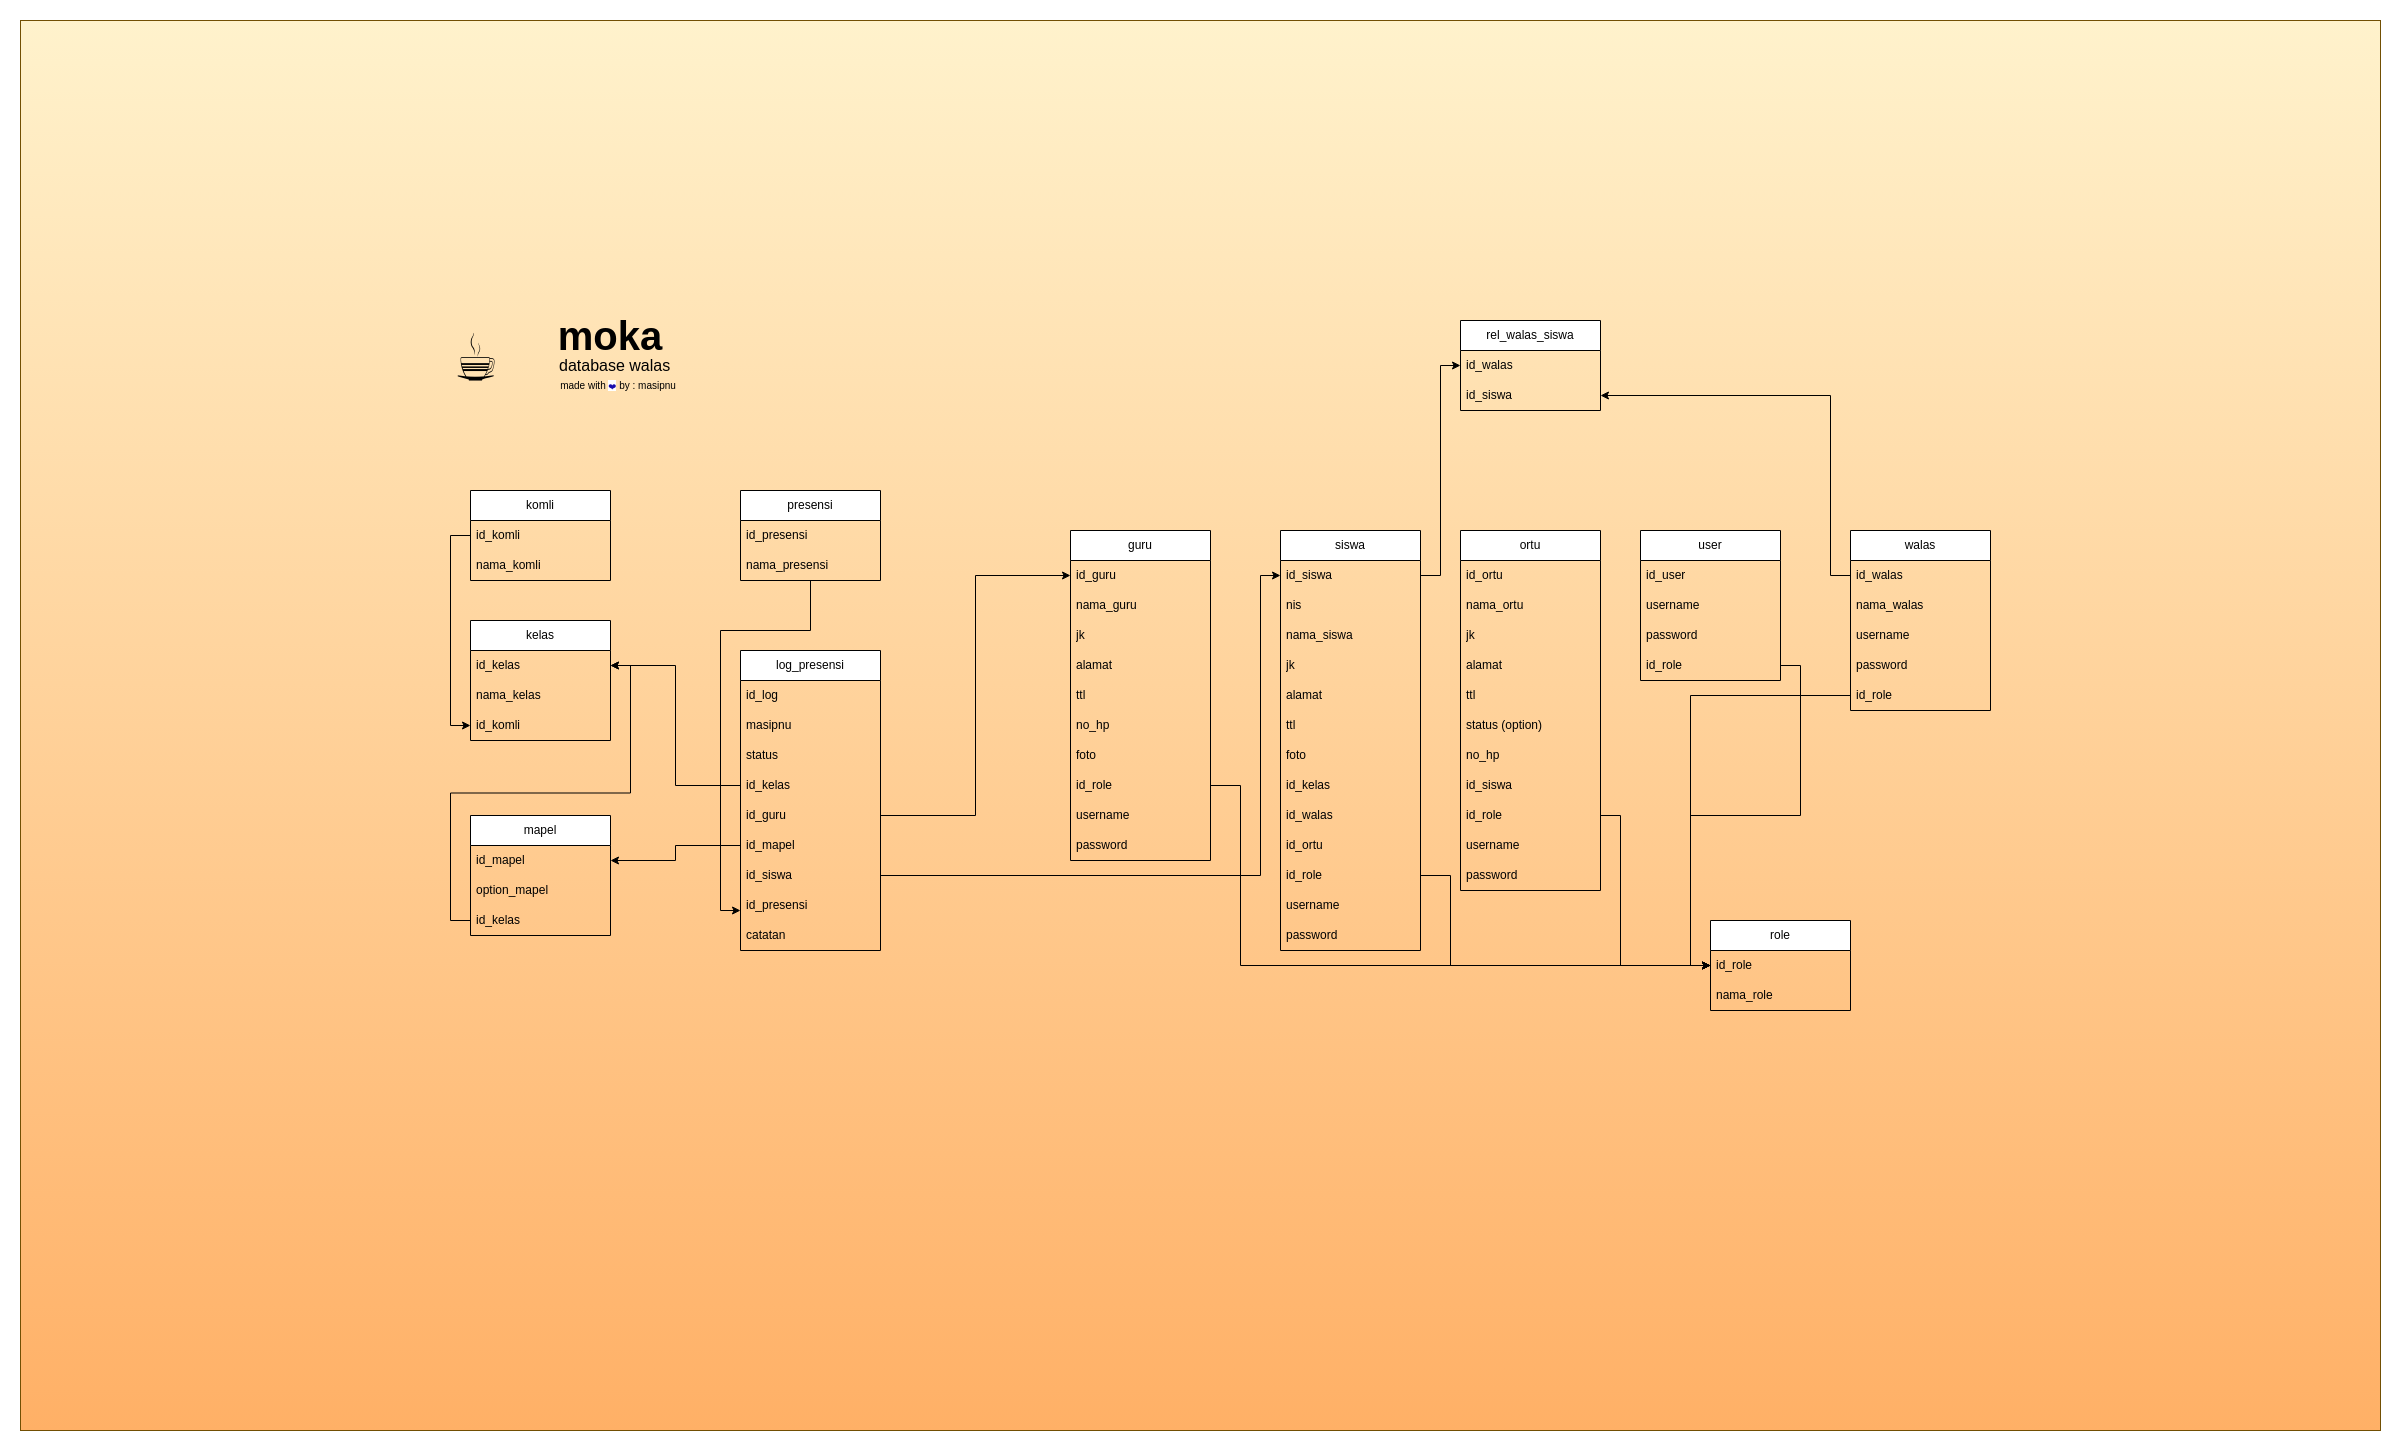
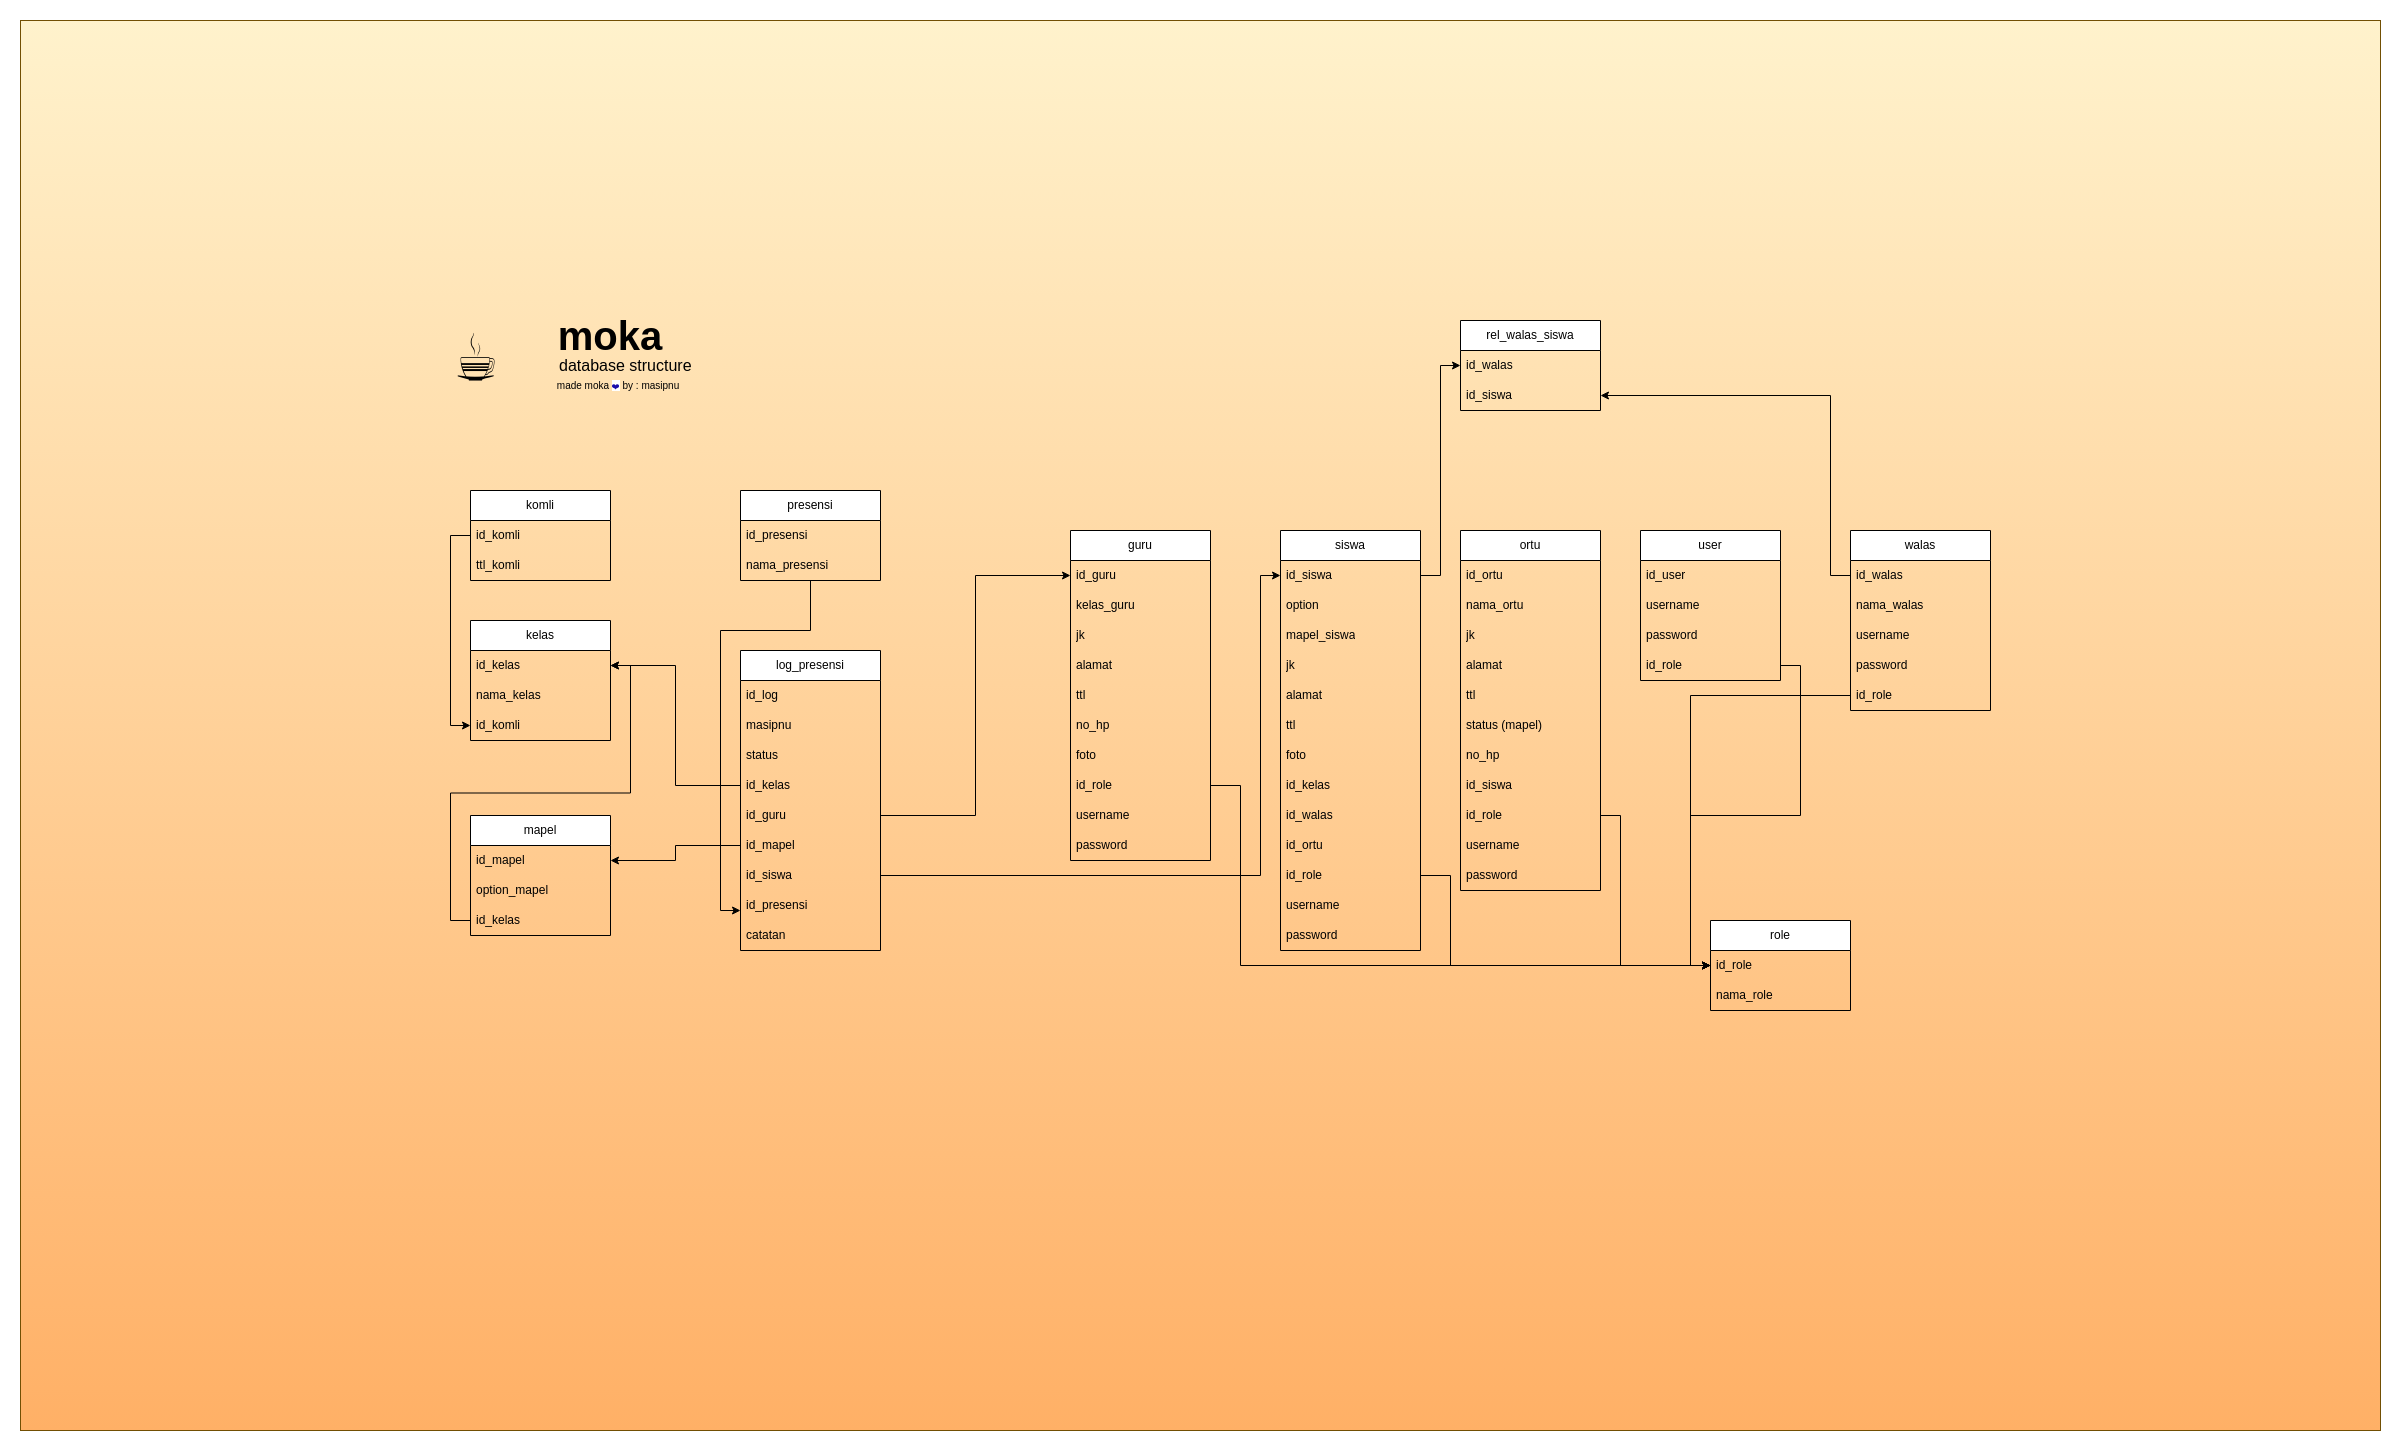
(618, 366) -> (638, 366)
(619, 383) -> (619, 383)
(507, 566) -> (502, 566)
(1107, 606) -> (1109, 606)
(1295, 606) -> (1305, 606)
(1319, 636) -> (1320, 636)
(1514, 726) -> (1510, 726)
